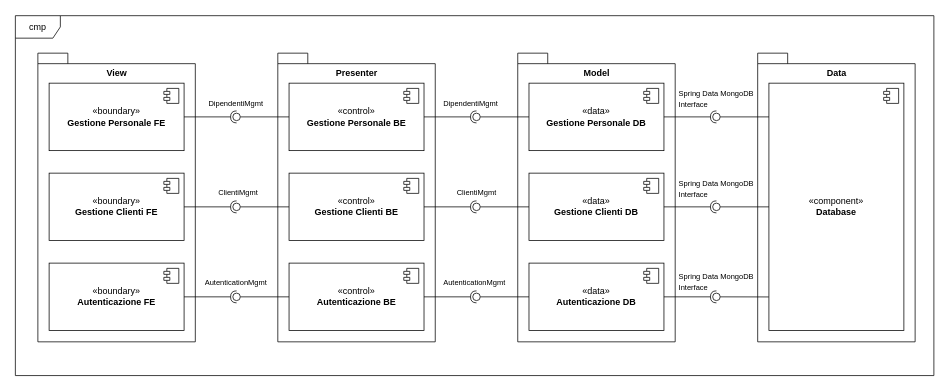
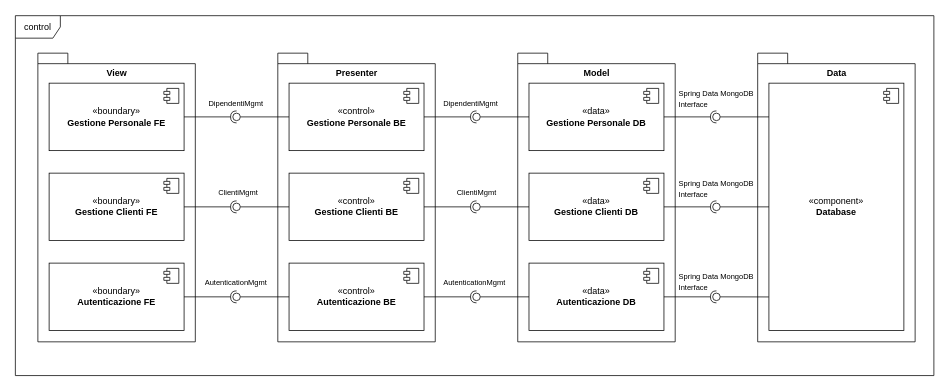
(38, 27) -> (38, 27)
